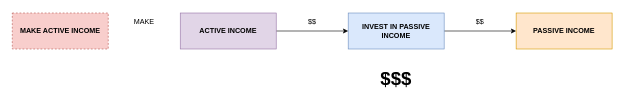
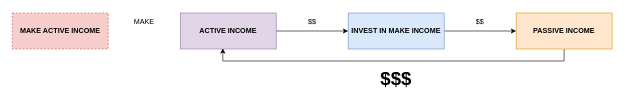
(396, 31) -> (396, 31)
none -> (223, 53)
